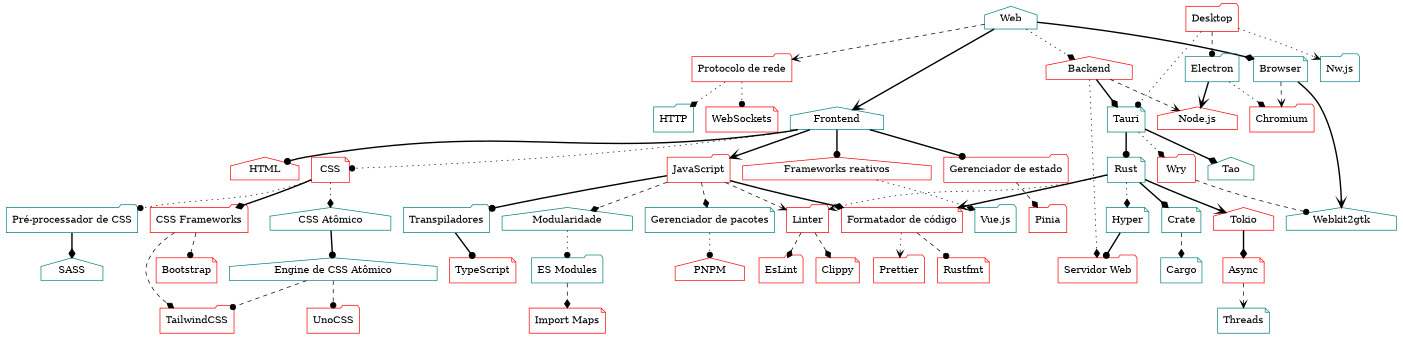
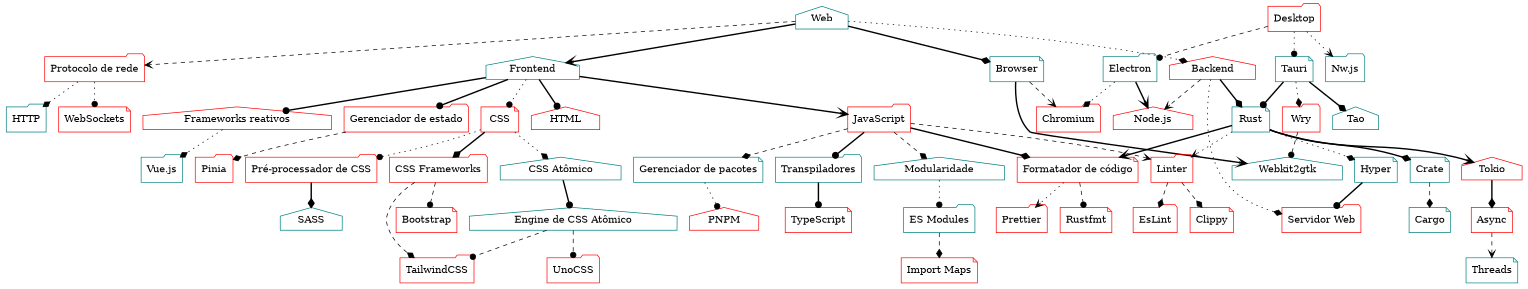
(1104, 90) -> (1228, 90)
(72, 220) -> (311, 170)
